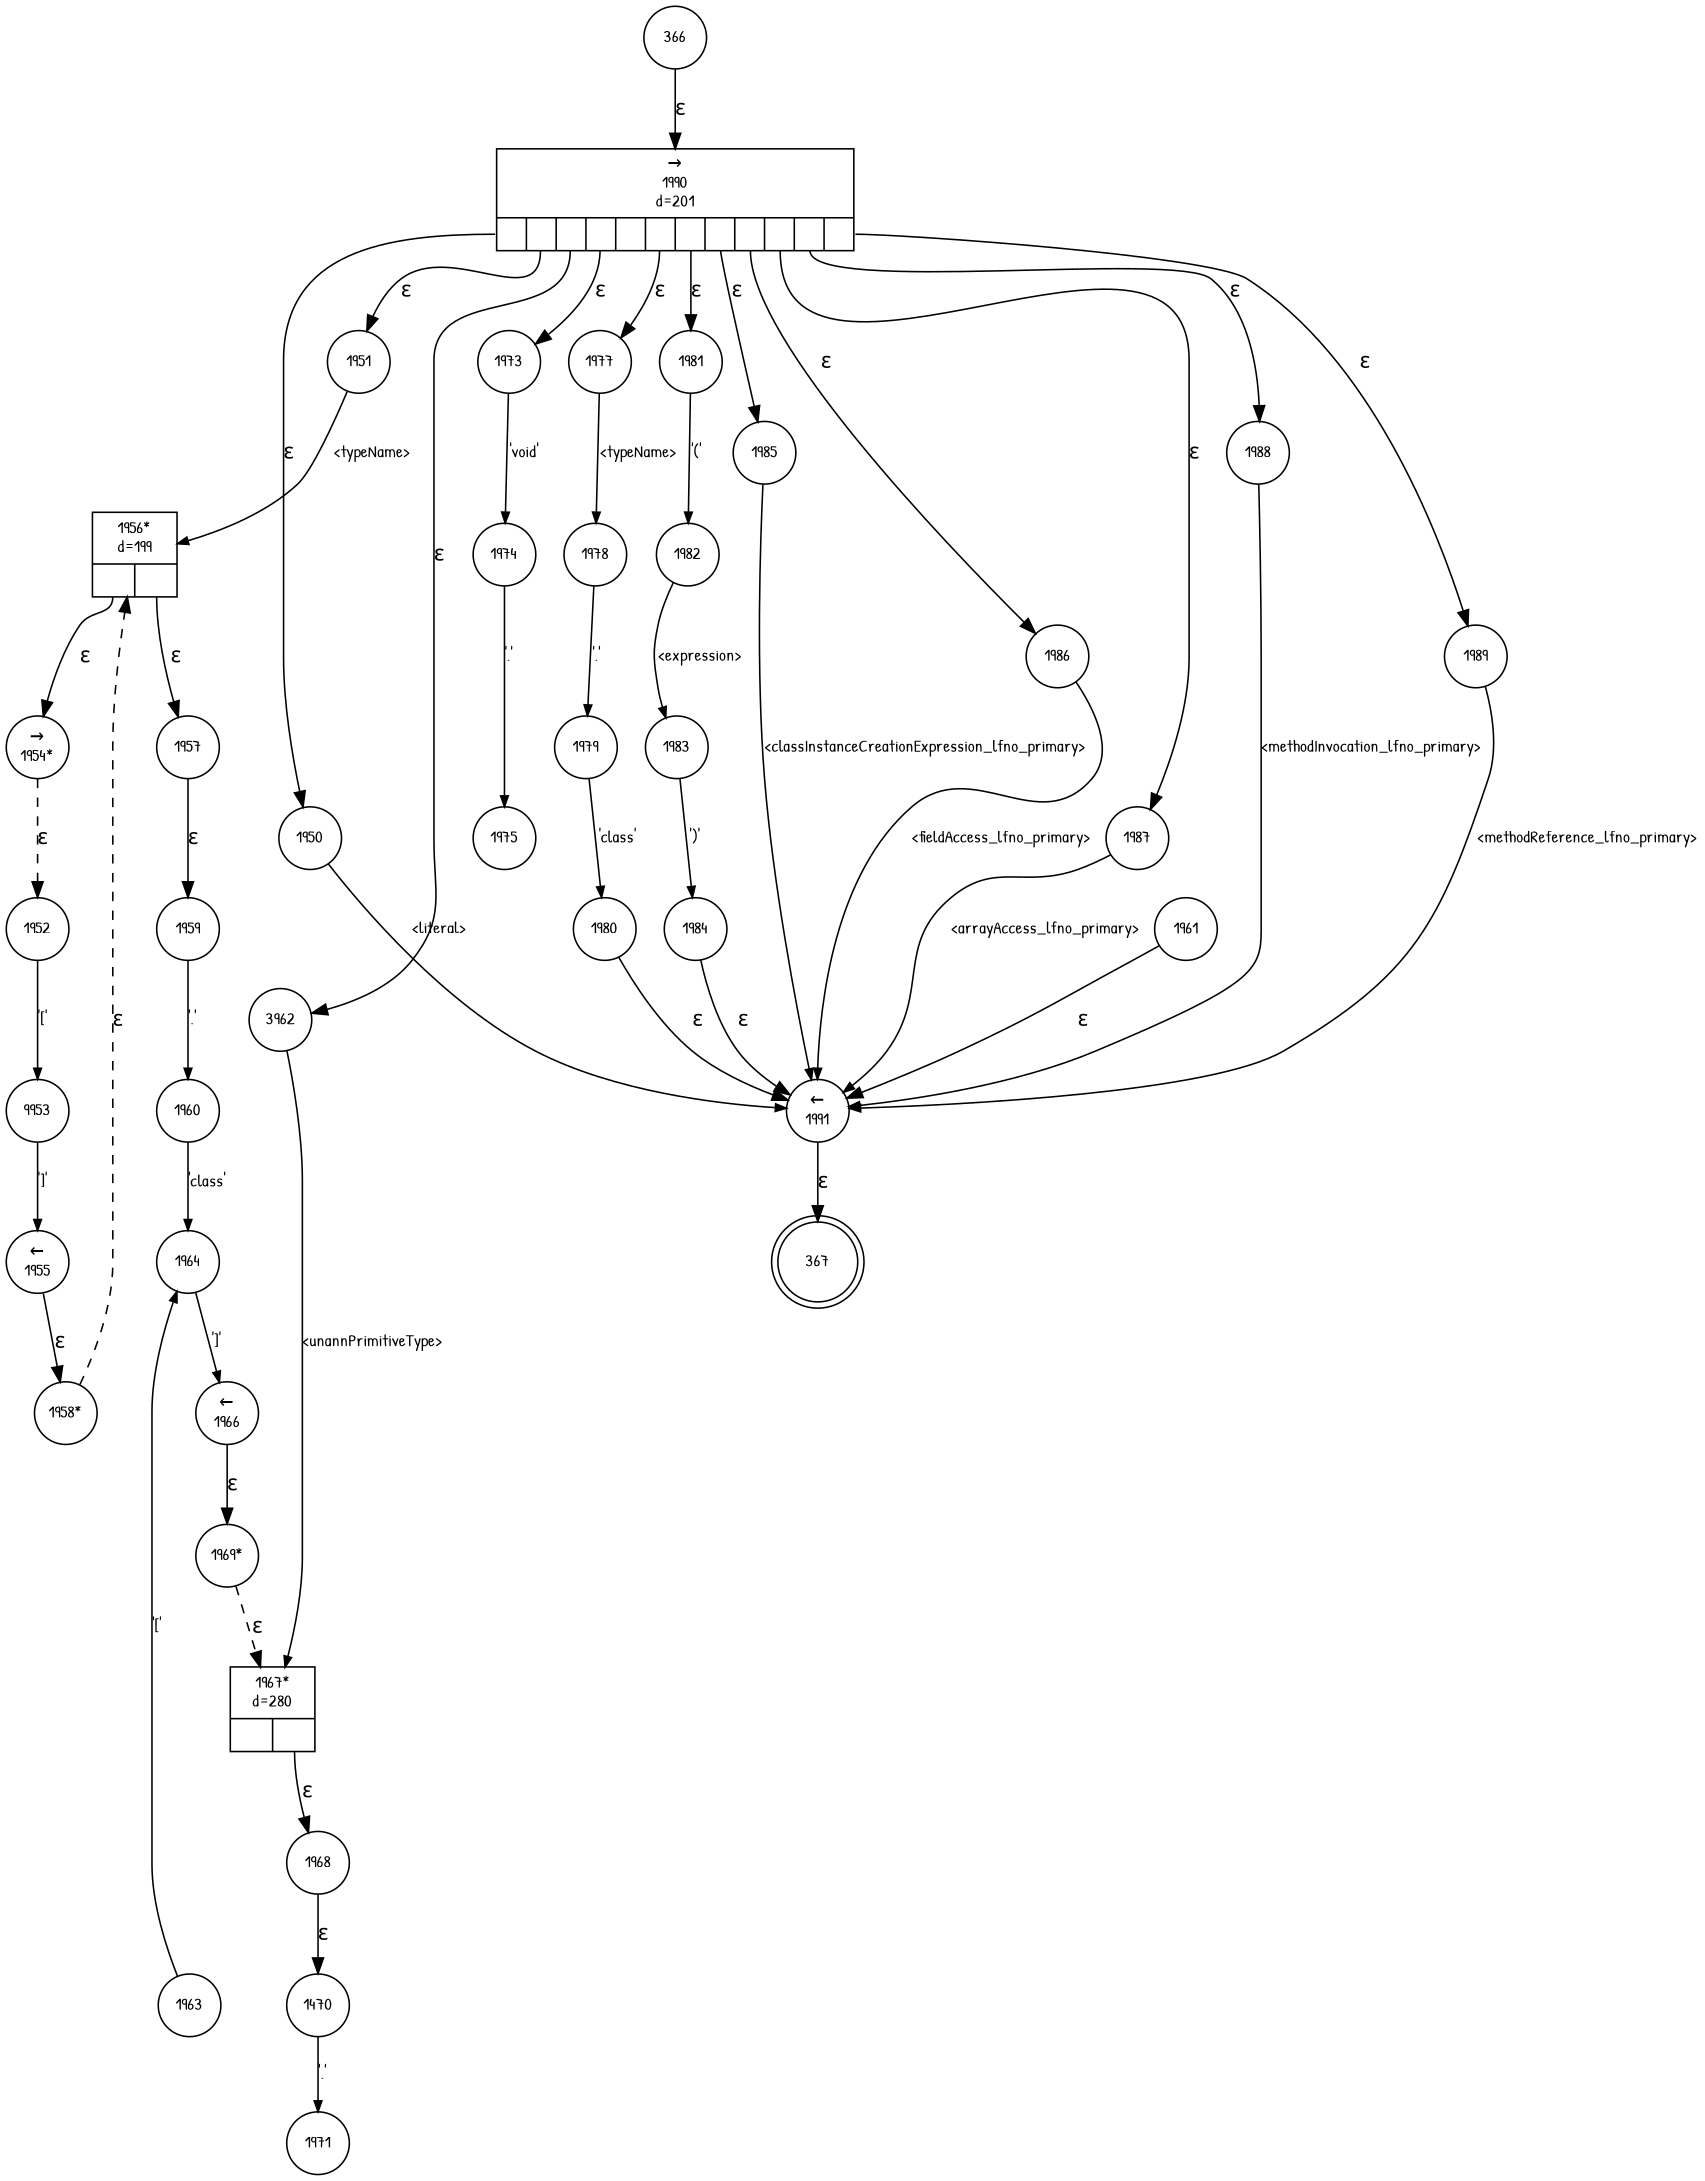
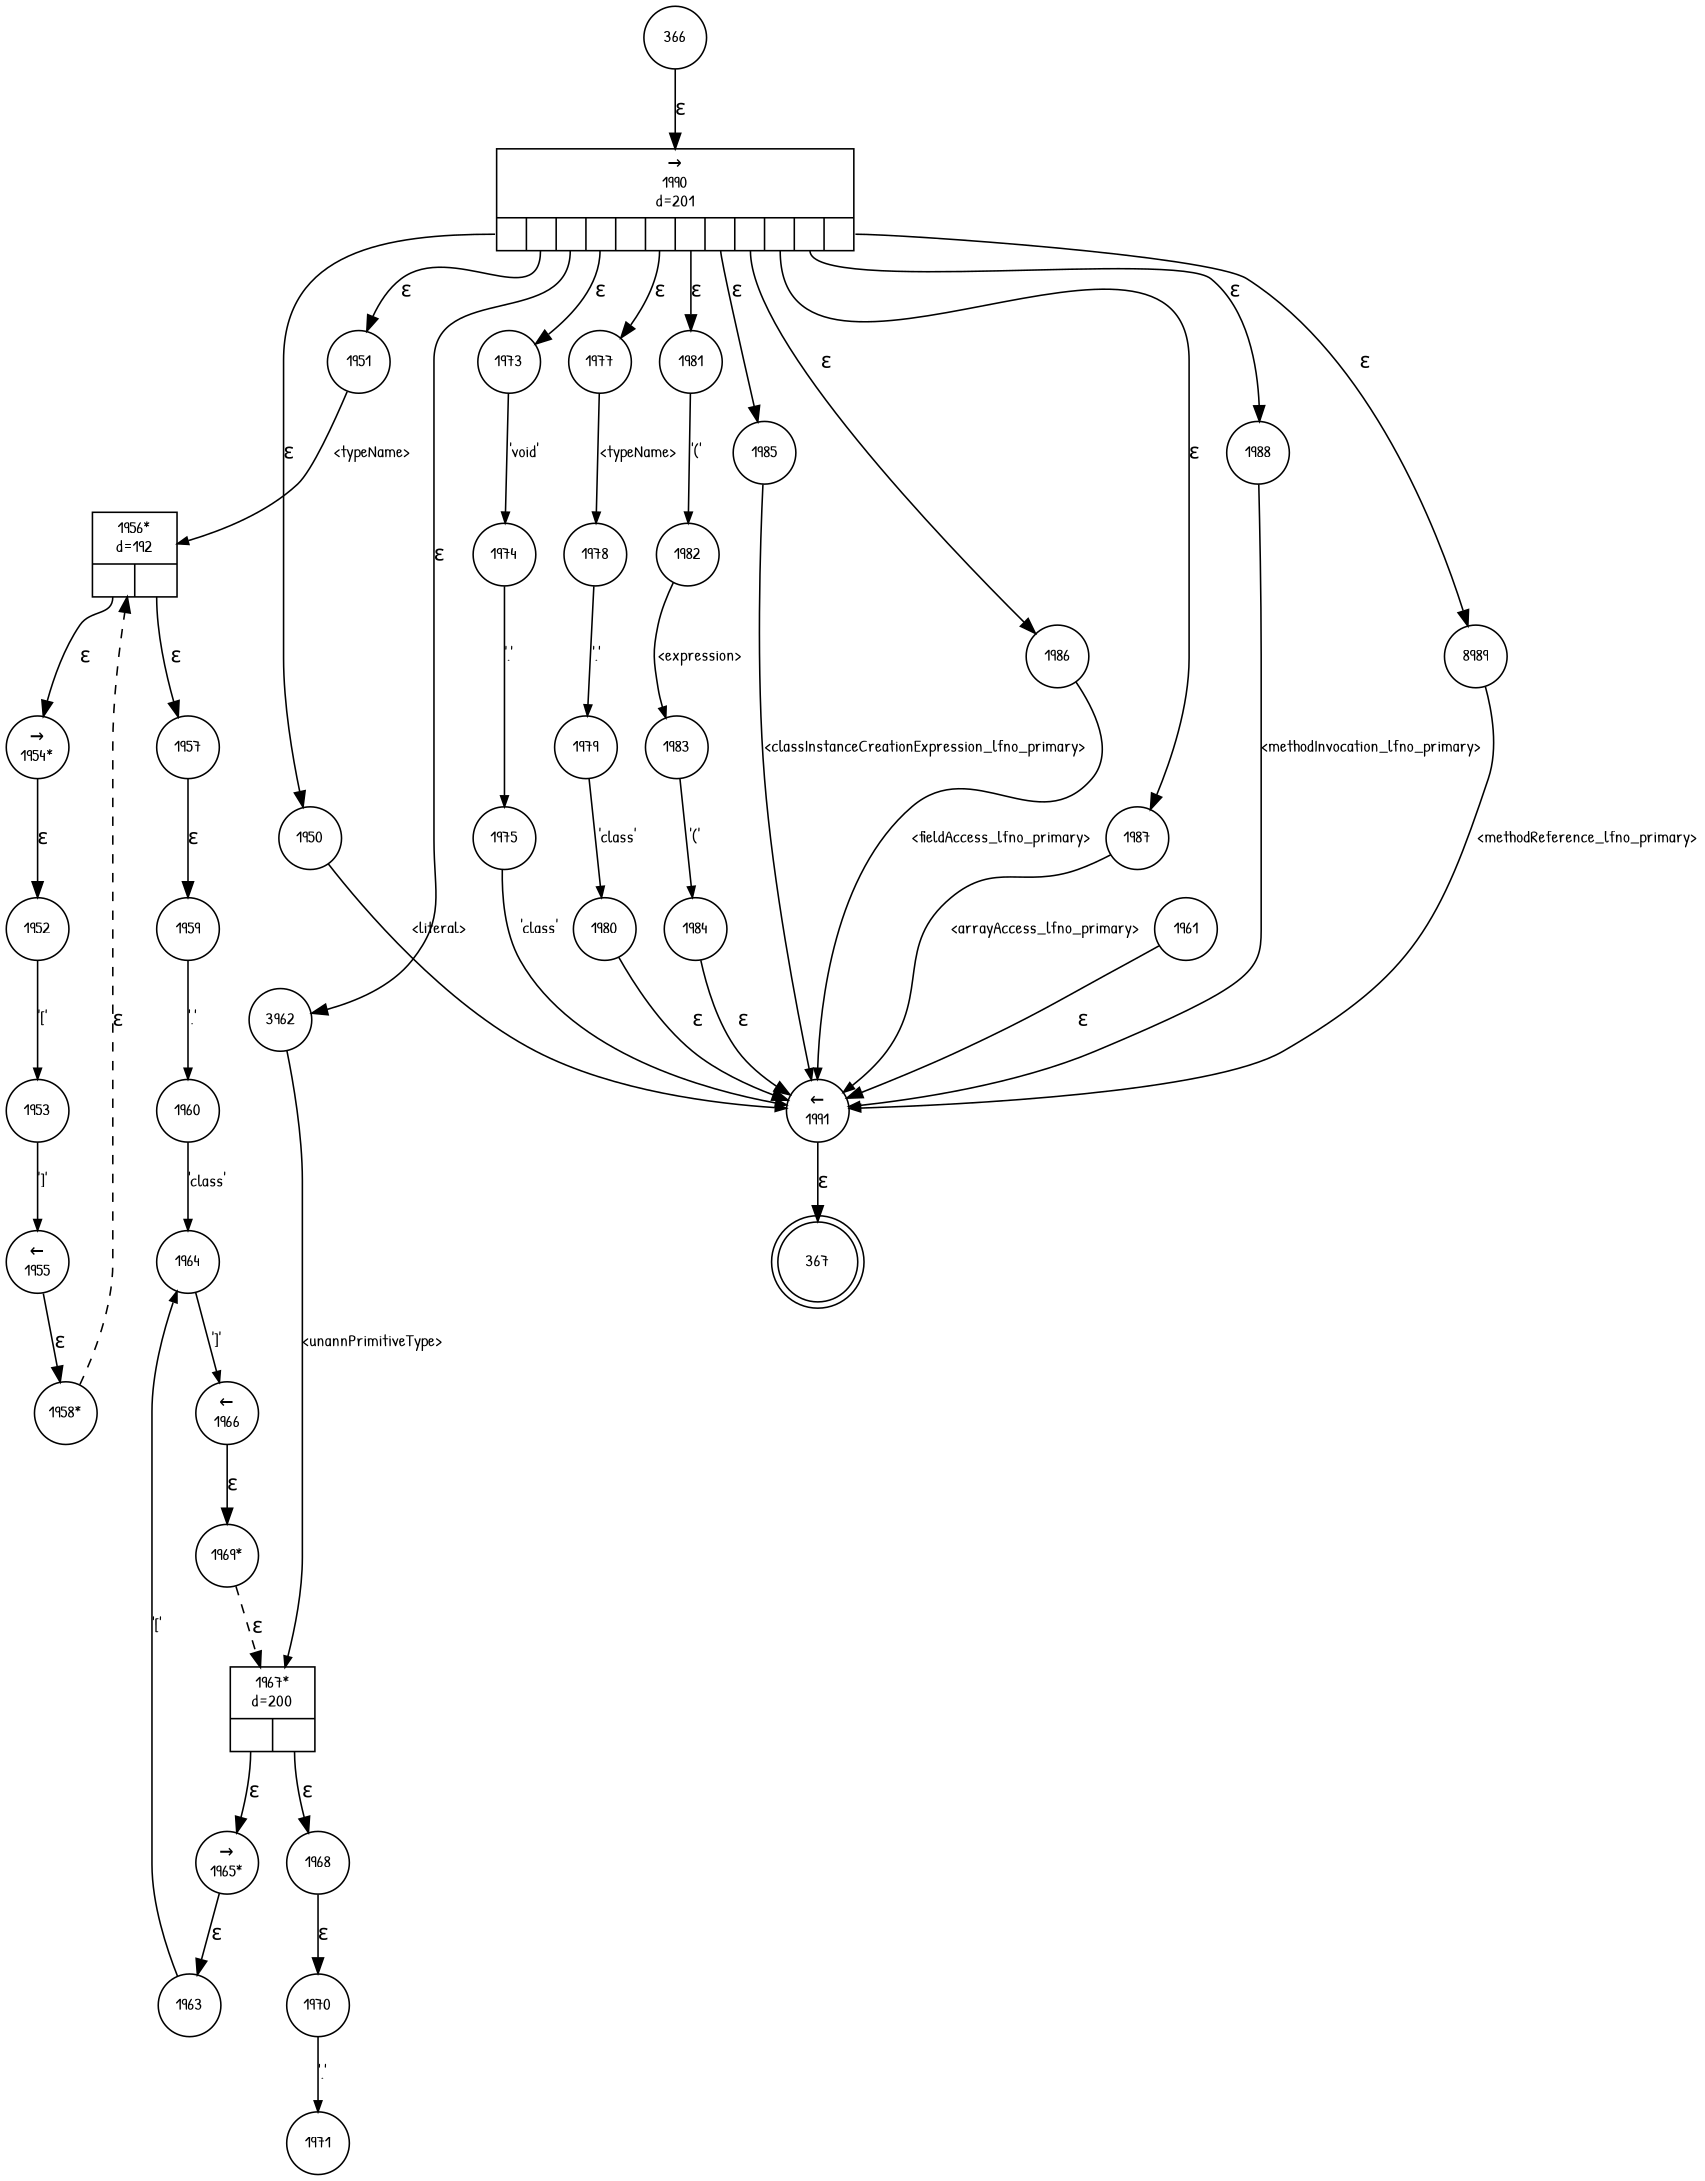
(135, 547) -> (135, 547)
(1476, 656) -> (1476, 656)
(38, 830) -> (38, 830)
(695, 838) -> (695, 838)
none -> (592, 1034)
(38, 1111) -> (38, 1111)
(273, 1701) -> (273, 1701)
none -> (227, 1863)
(318, 2005) -> (318, 2005)
